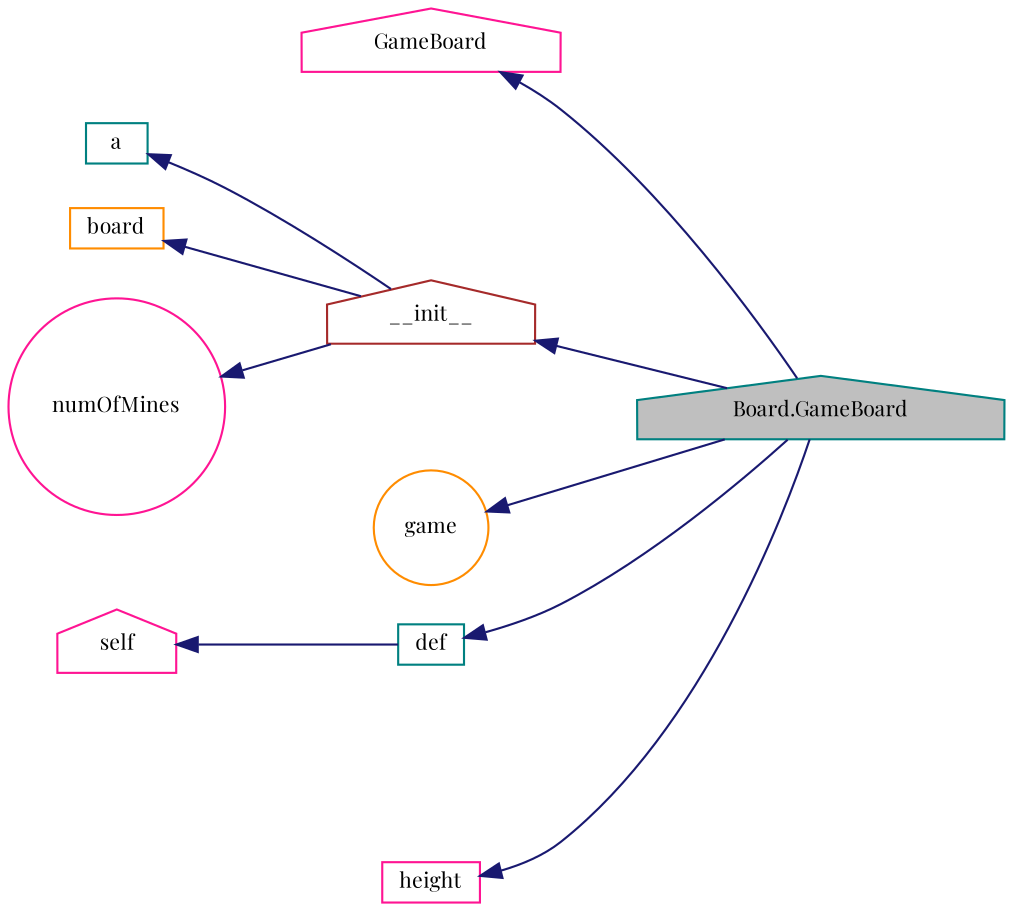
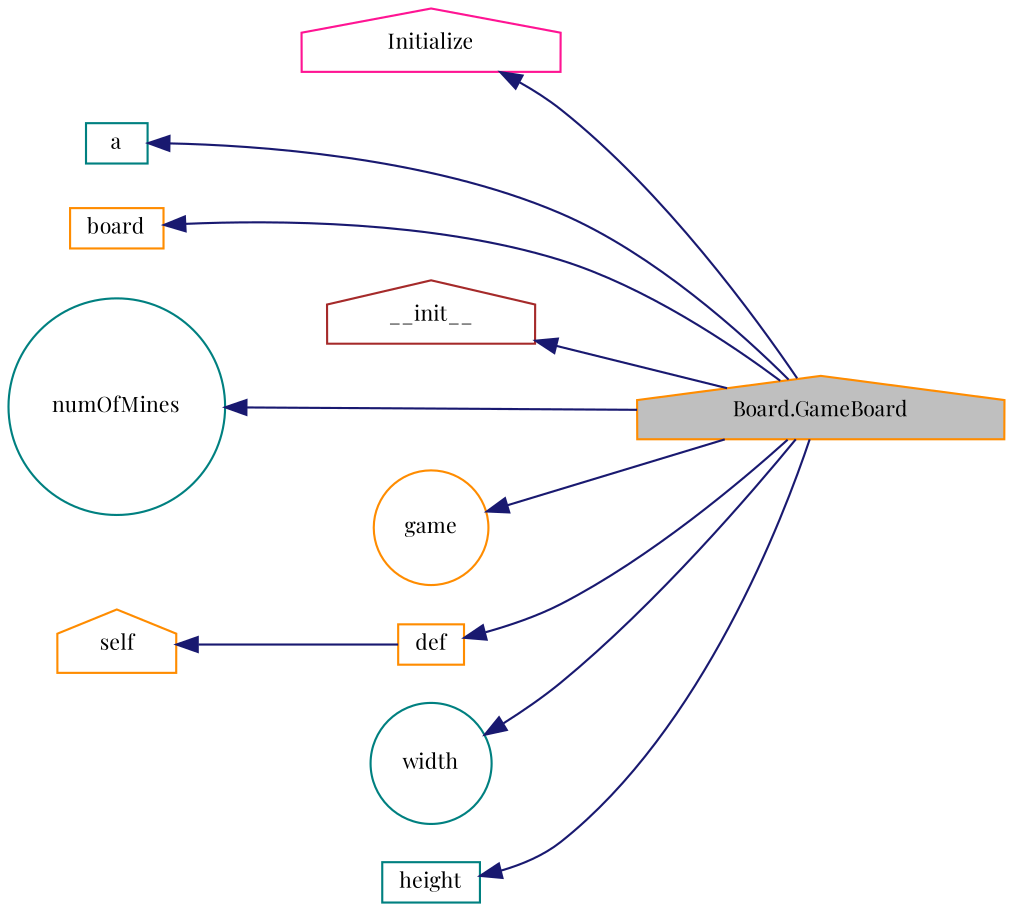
(431, 44) -> (431, 44)
(283, 220) -> (506, 193)
(273, 272) -> (499, 245)
(287, 357) -> (442, 409)
(117, 407) -> (117, 407)
(821, 411) -> (821, 411)
(117, 645) -> (117, 645)
(431, 645) -> (431, 645)
none -> (431, 763)
(431, 882) -> (431, 882)
